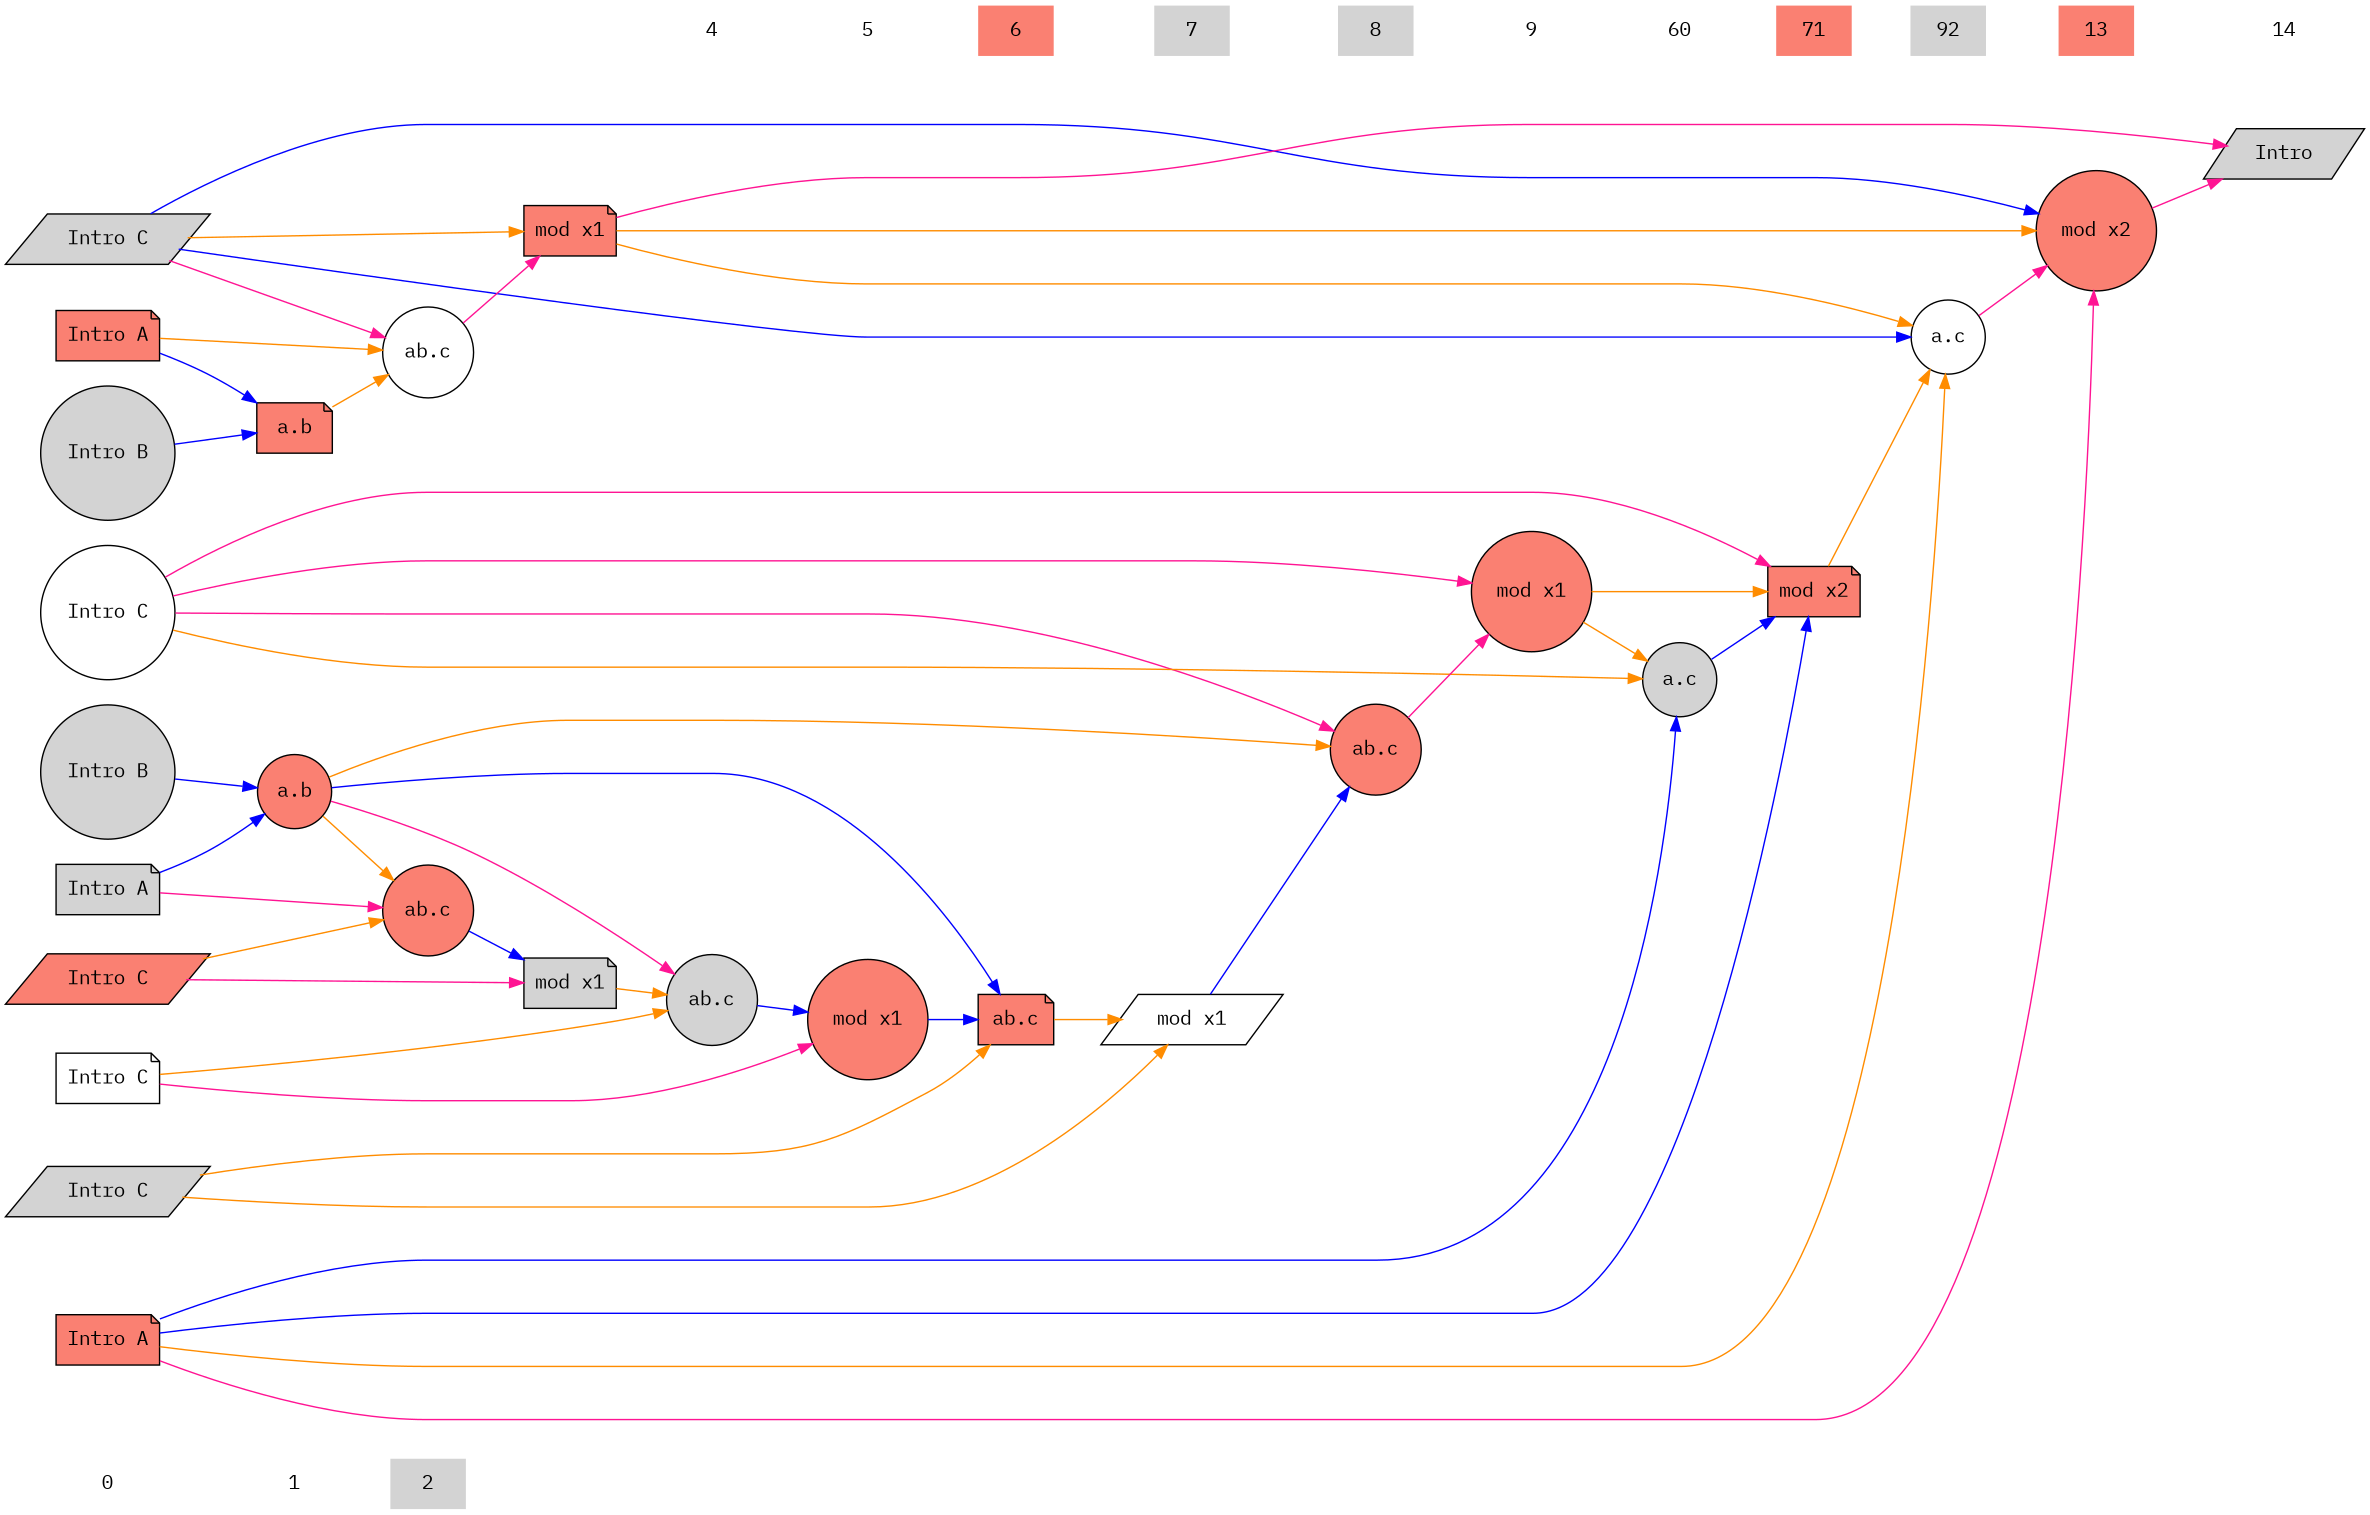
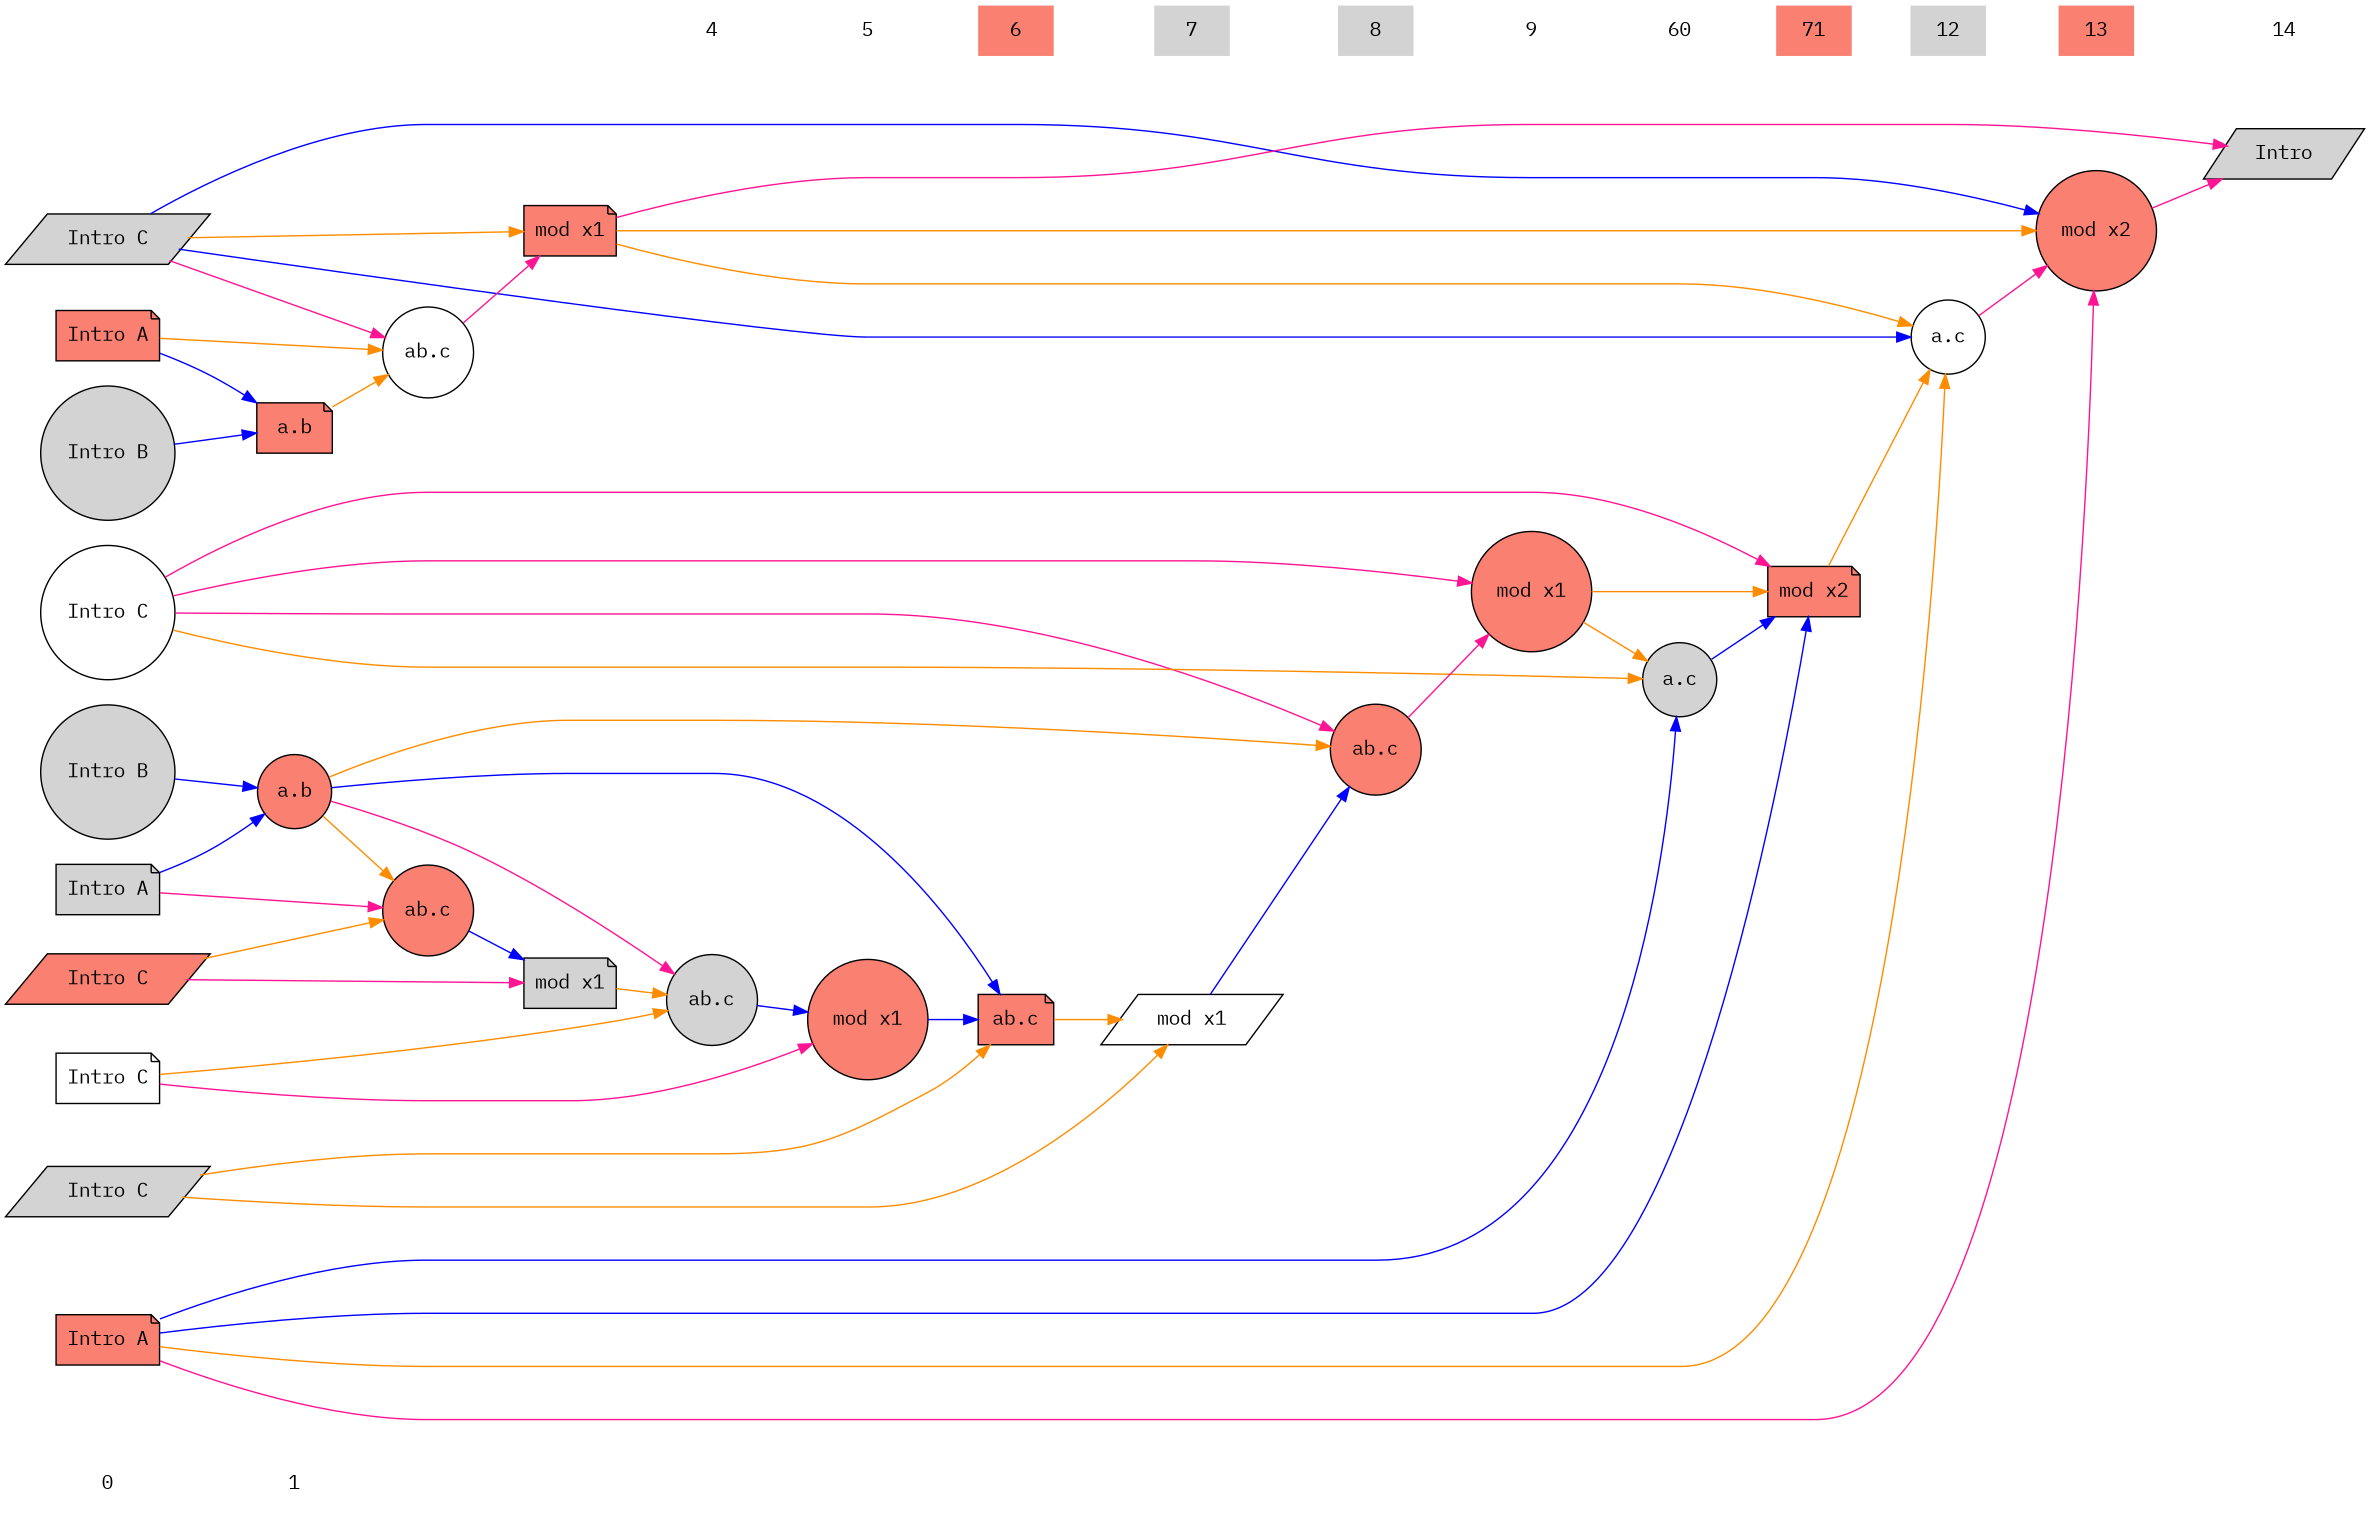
(1948, 31) -> (1948, 31)
(428, 1484) -> none
